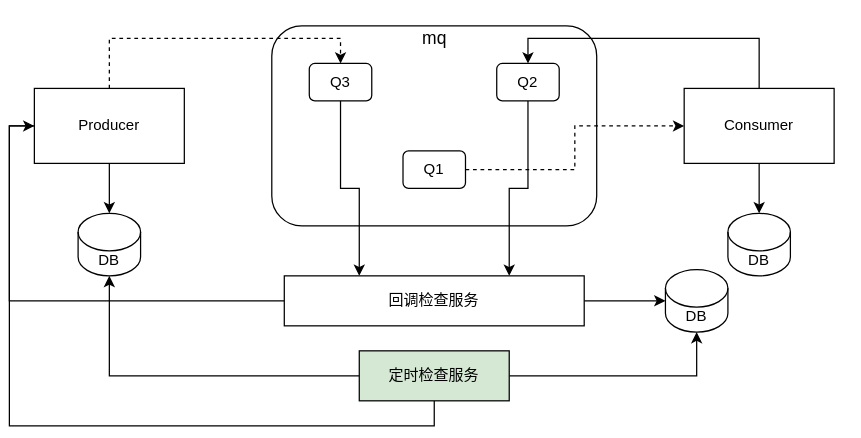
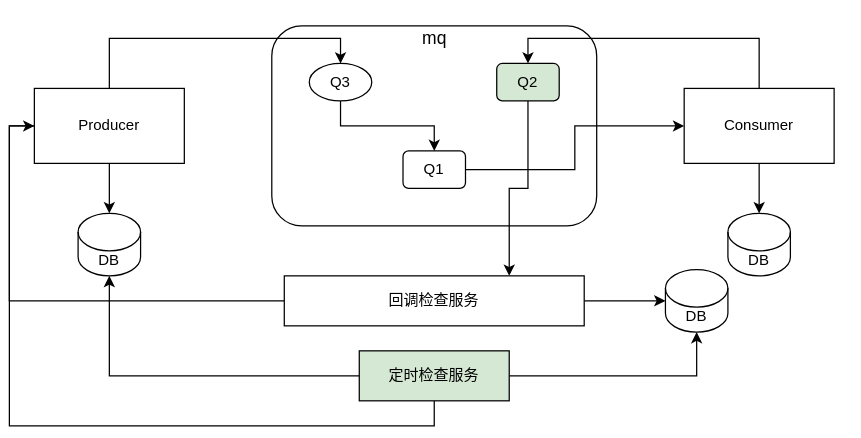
(209, 38) -> (209, 38)
(341, 82) -> (341, 82)
(528, 82) -> (528, 82)
(575, 151) -> (575, 151)
(357, 188) -> (394, 126)
